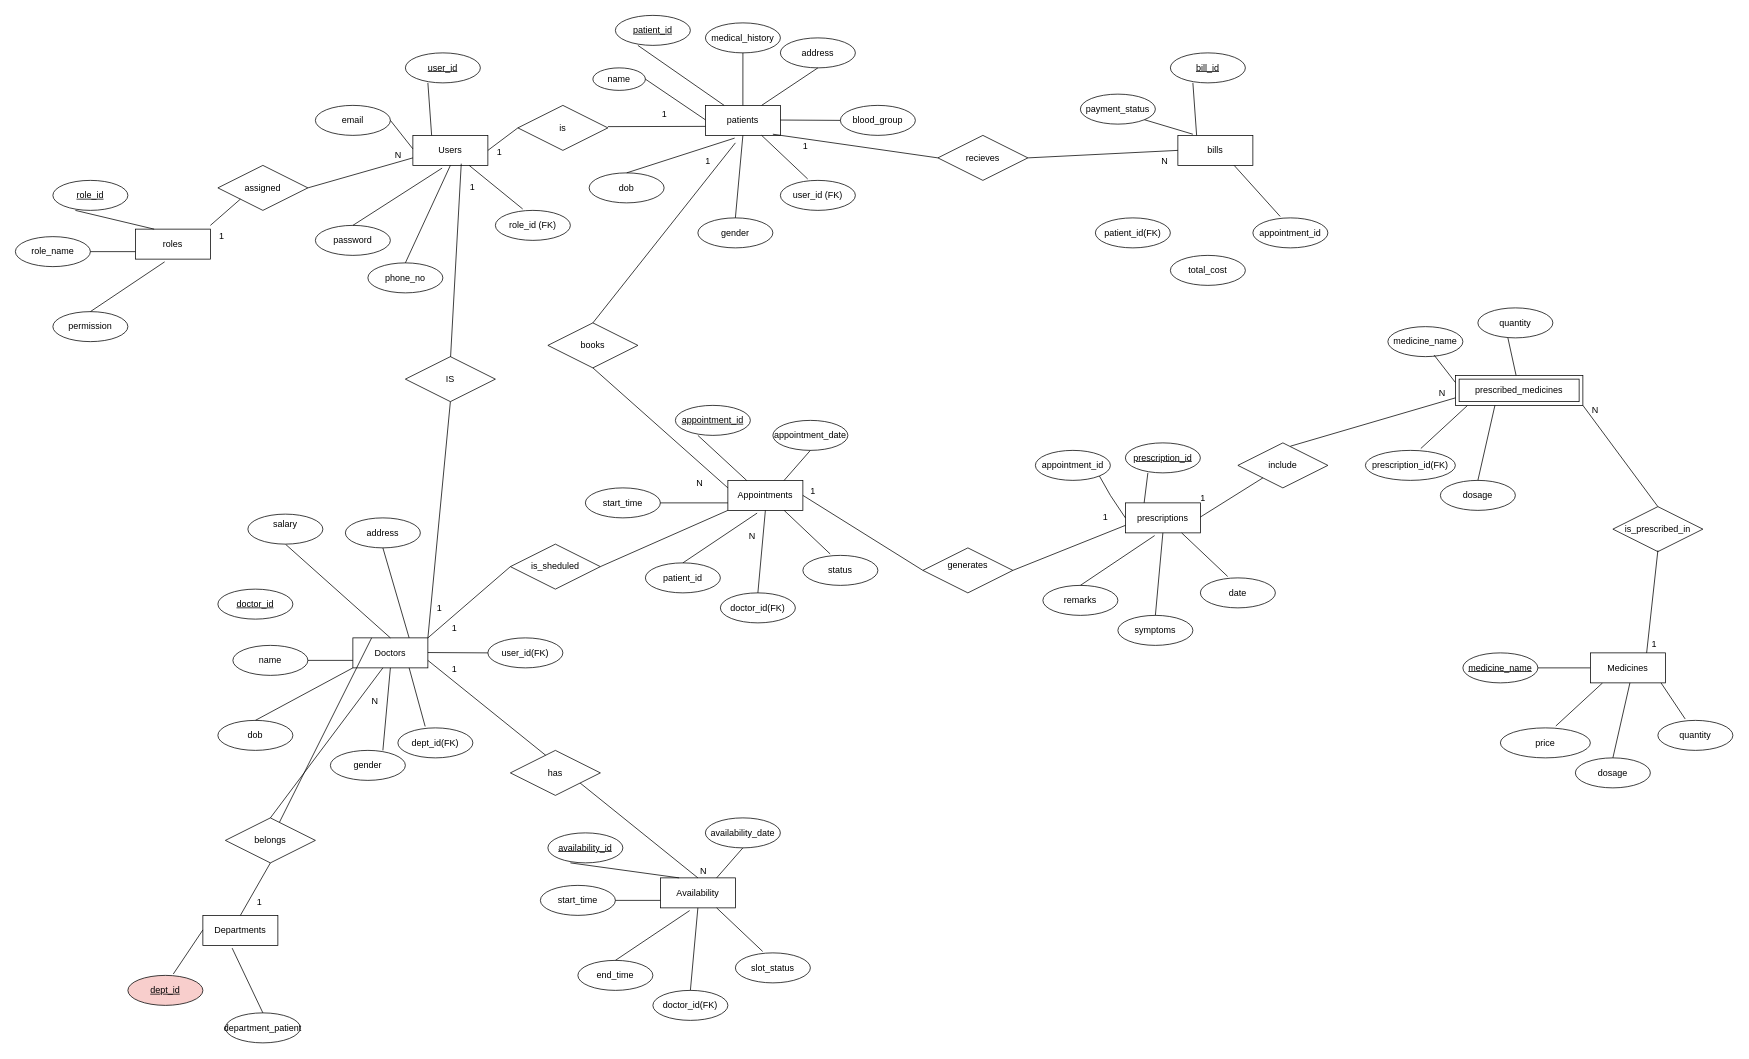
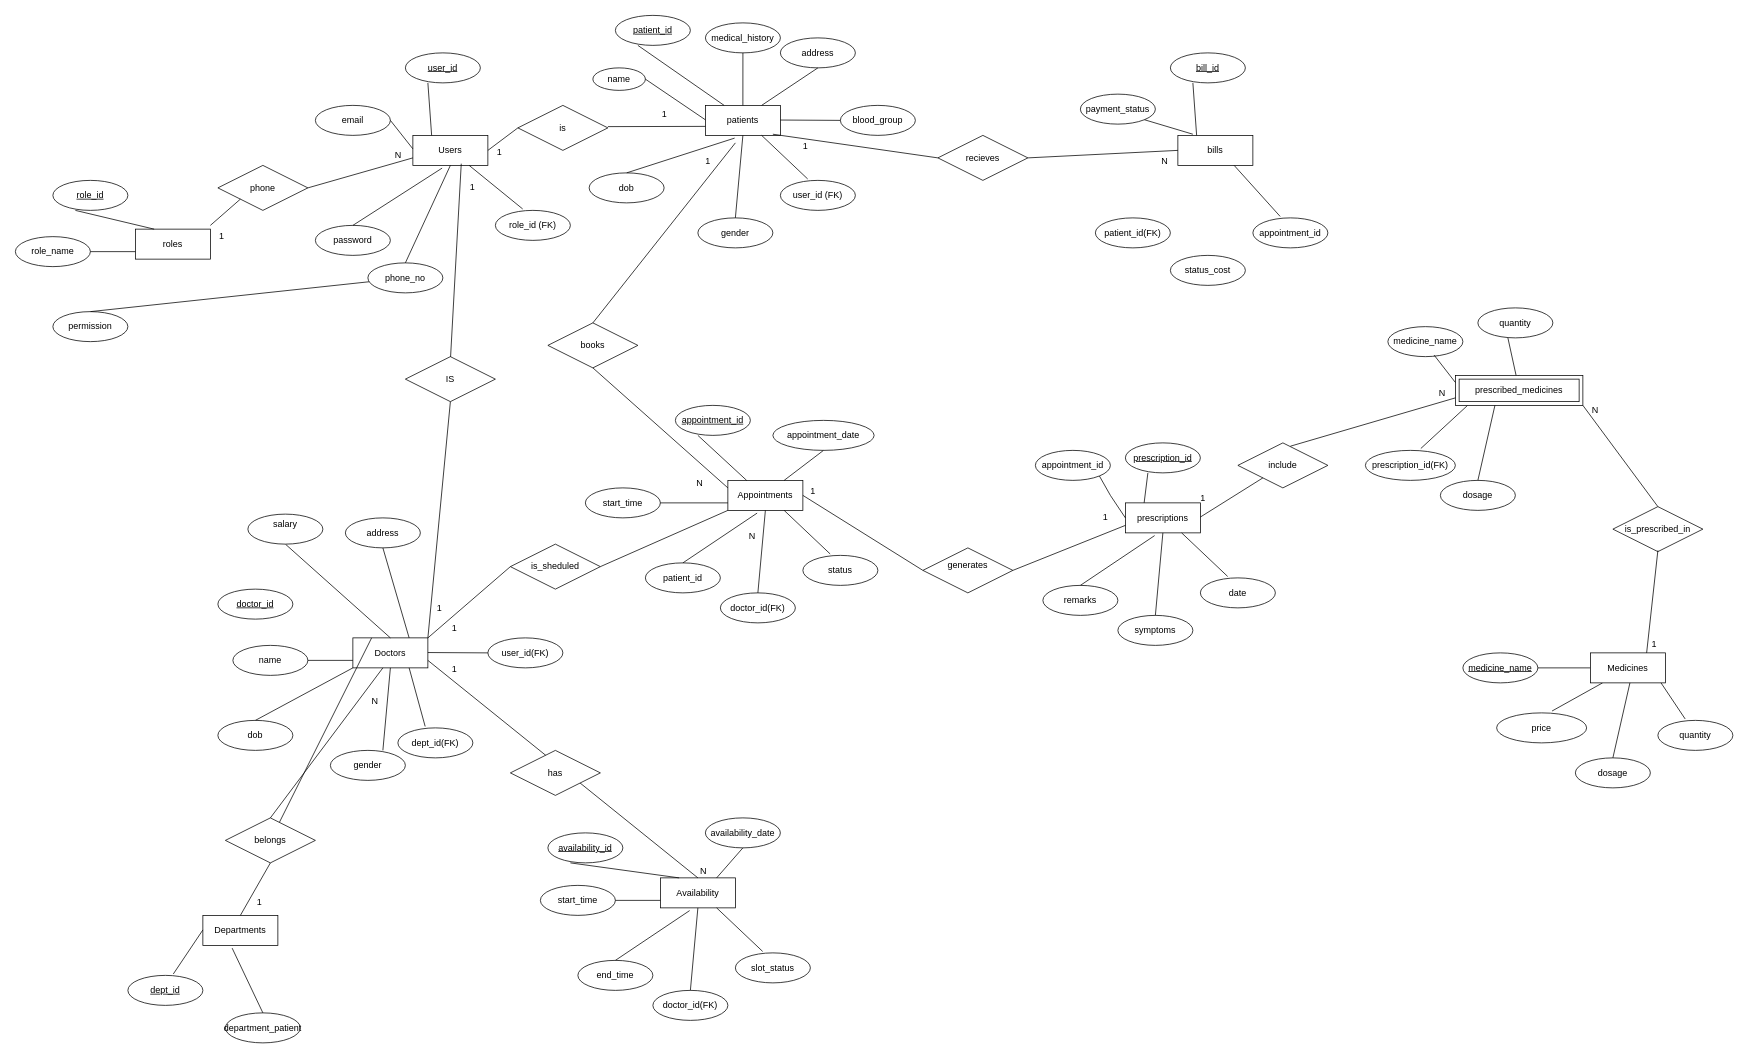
(263, 188) -> (263, 188)
(1208, 270) -> (1208, 270)
(127, 287) -> (230, 297)
(810, 435) -> (824, 435)
(1545, 743) -> (1542, 728)
(165, 990) -> (165, 990)
